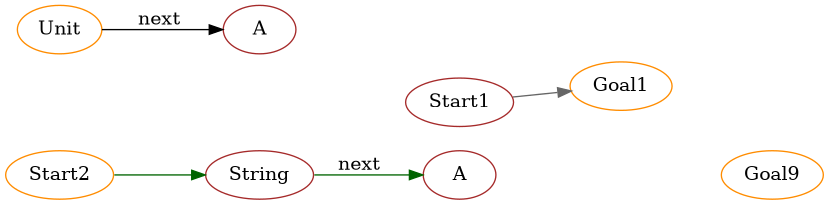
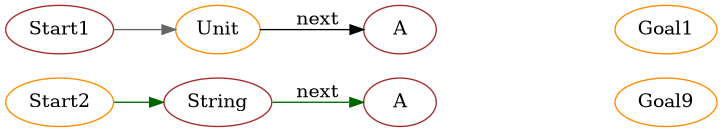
(535, 95) -> (138, 30)
